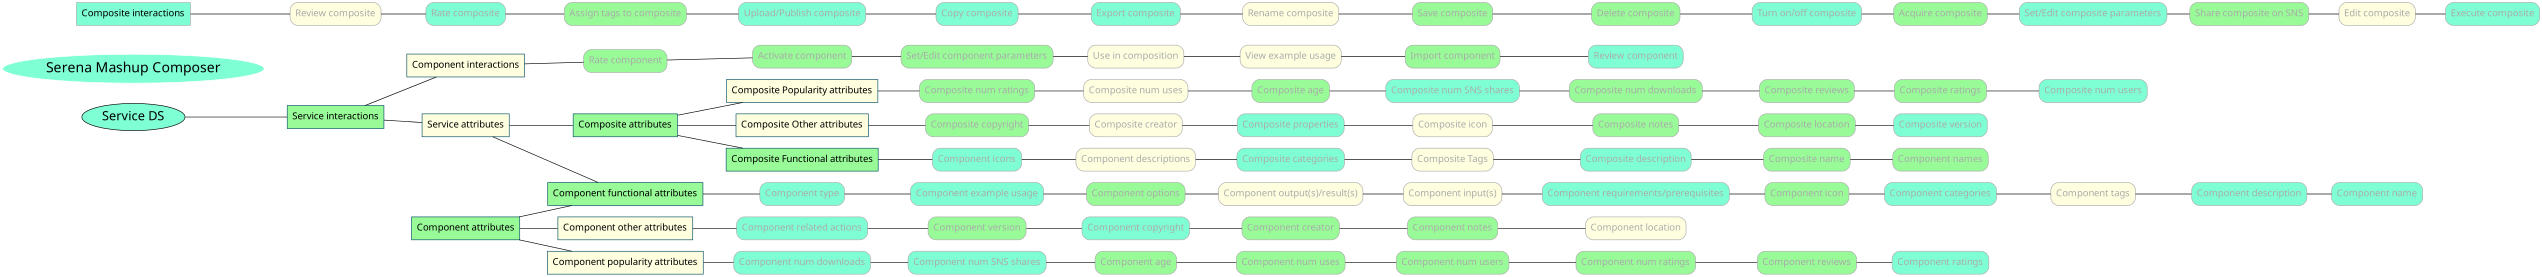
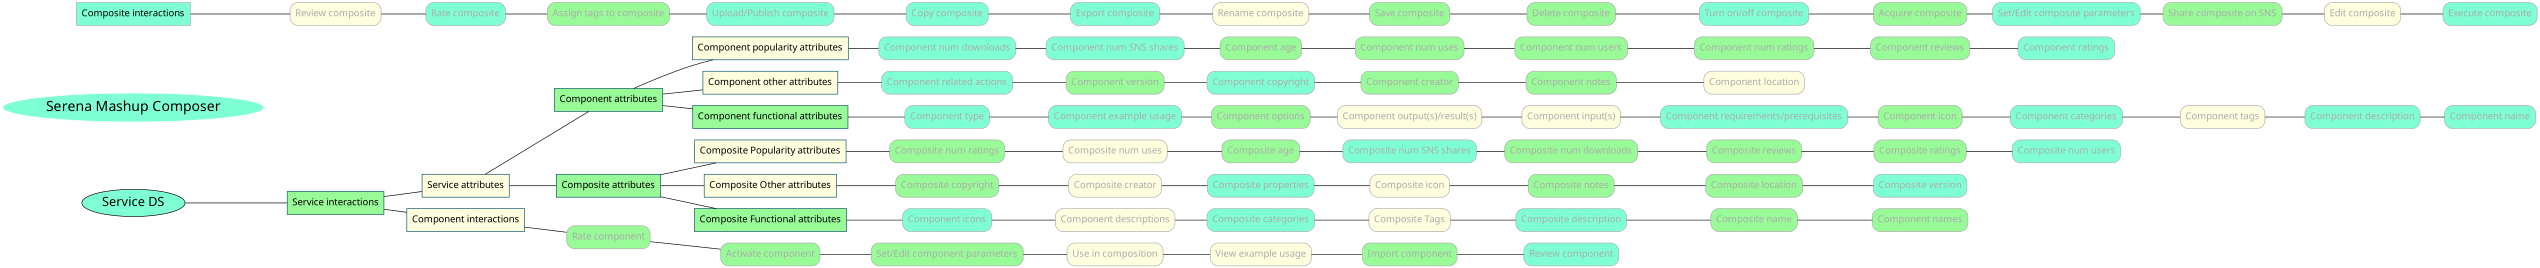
(545, 160) -> (537, 143)
